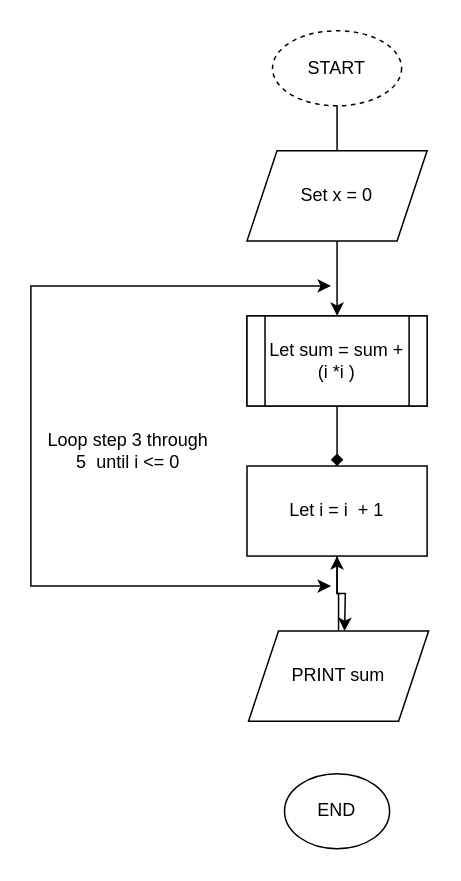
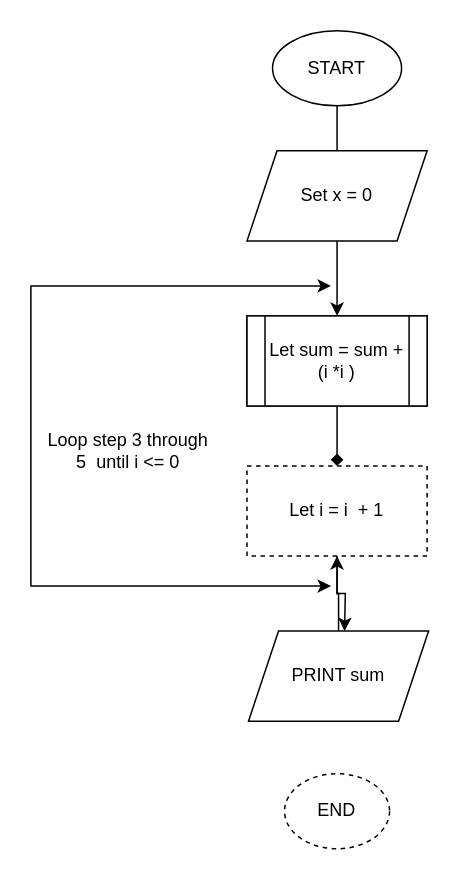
(337, 68) -> (337, 68)
(337, 511) -> (337, 511)
(337, 811) -> (337, 811)
